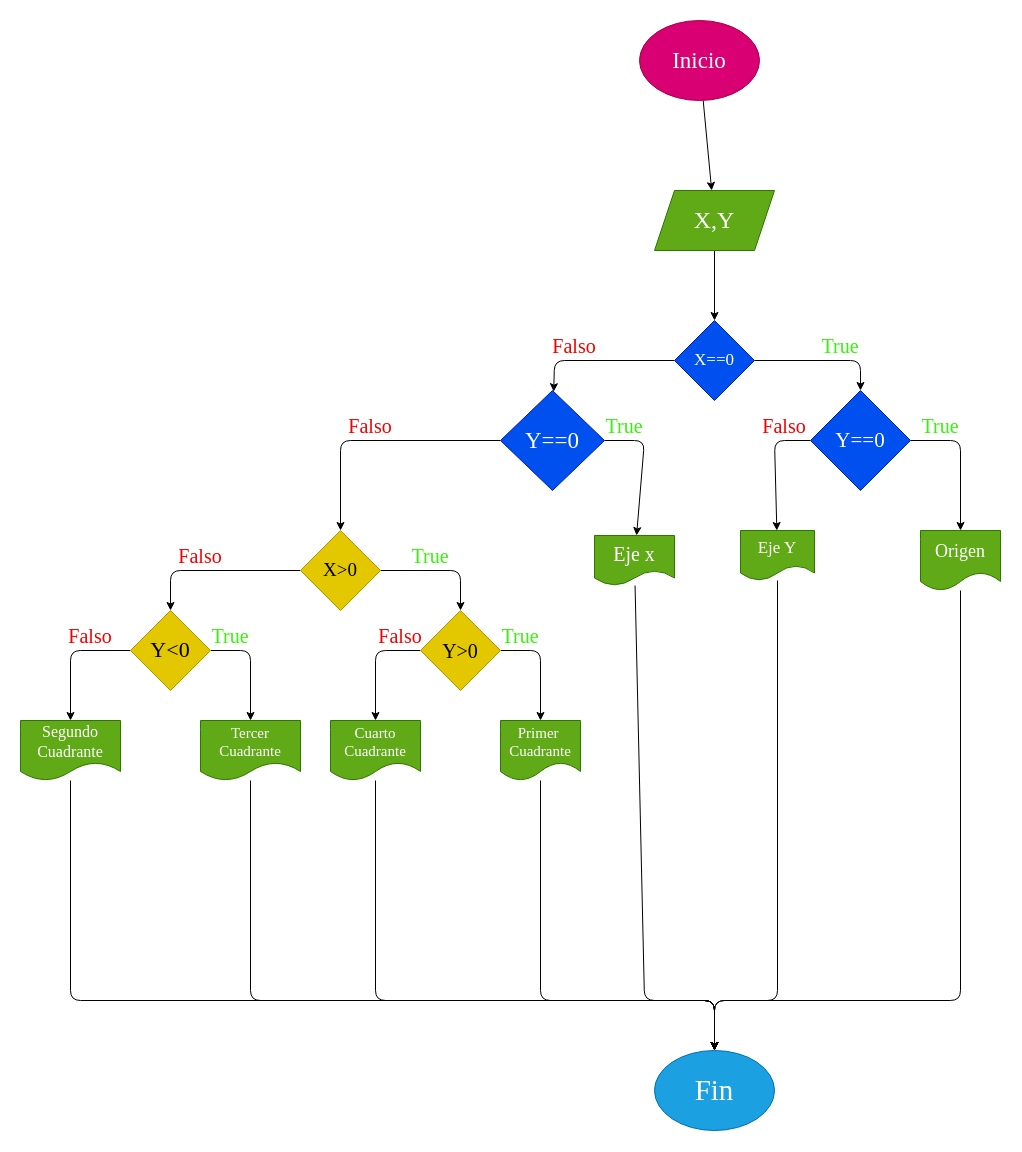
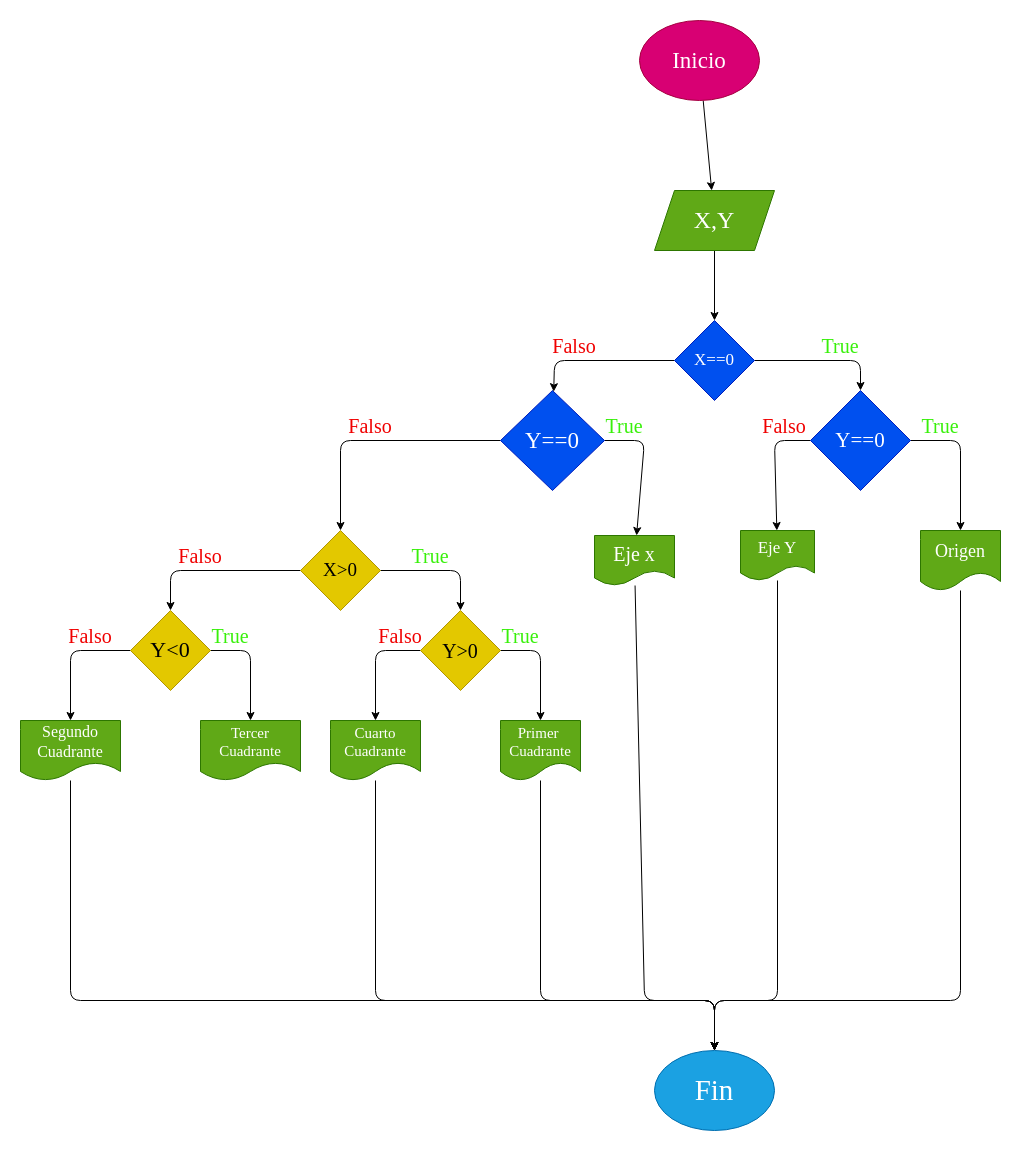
(251, 888) -> none
